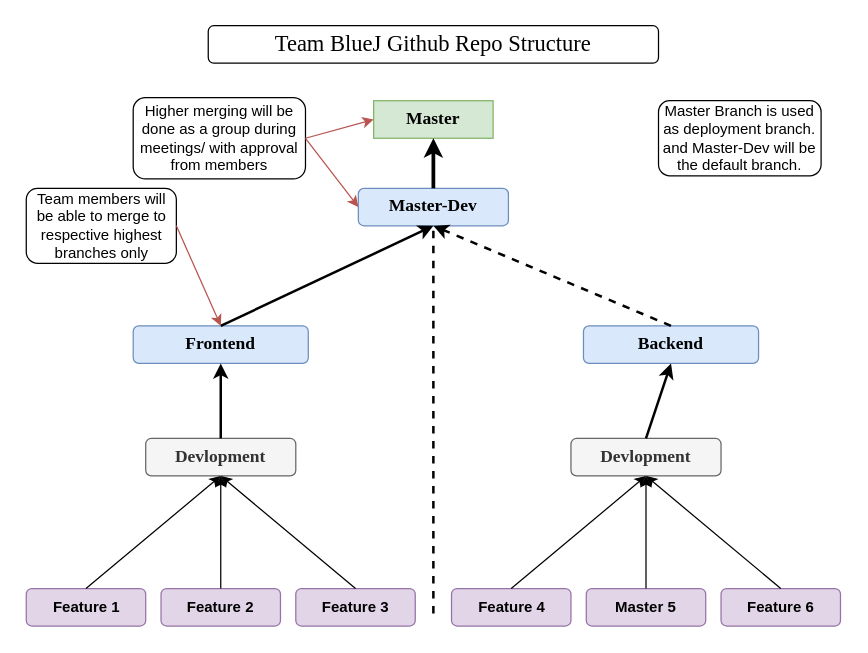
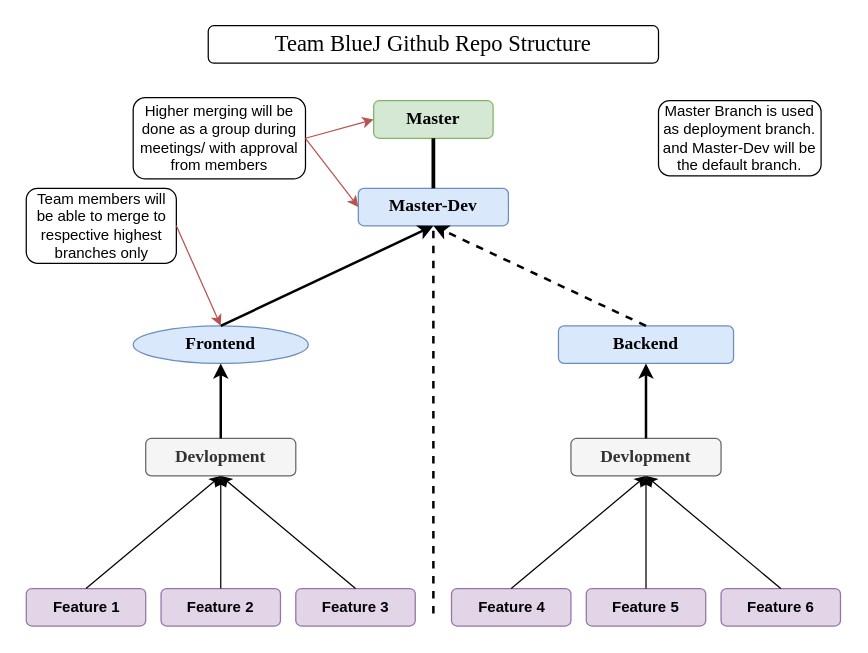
(433, 119) -> (433, 119)
(433, 153) -> (433, 147)
(221, 344) -> (221, 344)
(671, 344) -> (646, 344)
(646, 607) -> (646, 607)
